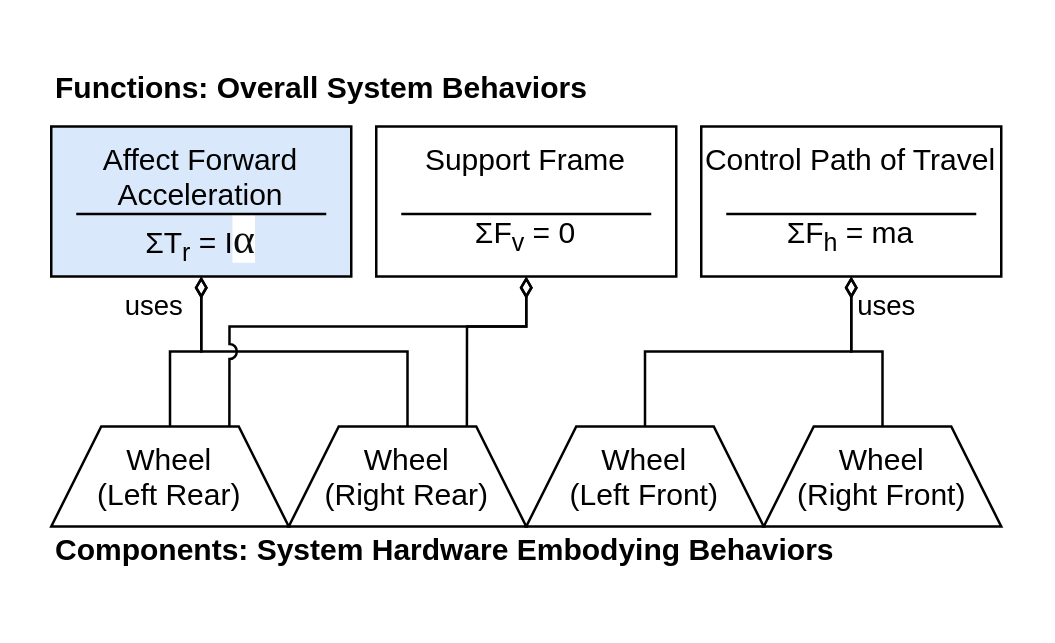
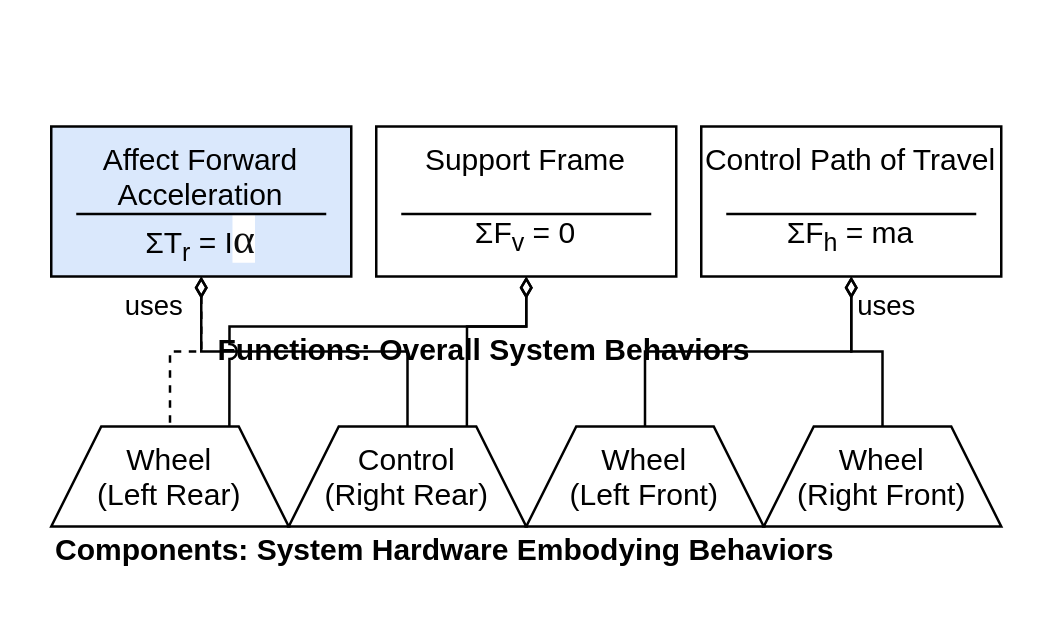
(326, 89) -> (489, 351)
(170, 376) -> (170, 376)
(408, 480) -> (408, 480)
